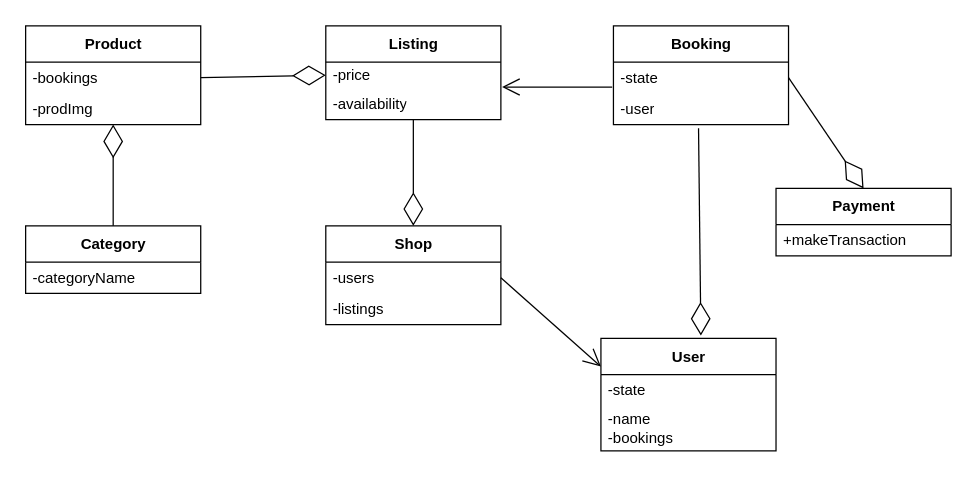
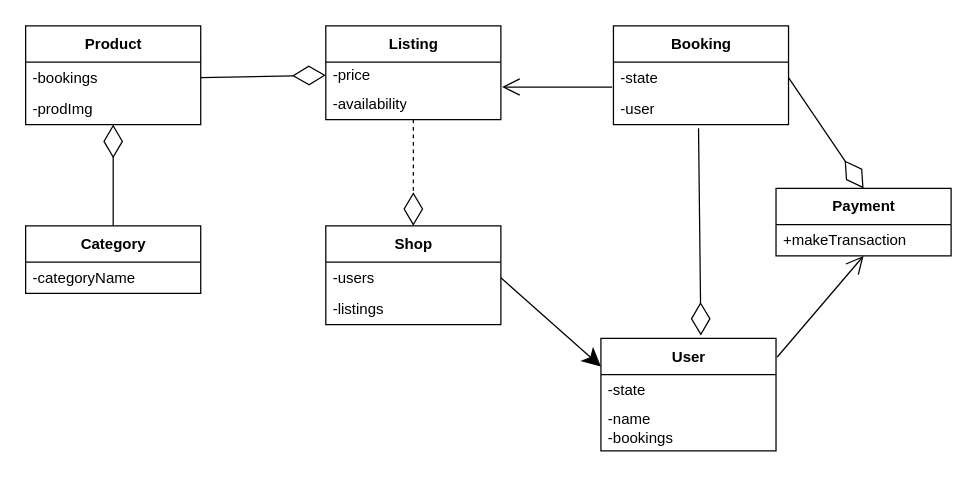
(413, 158) -> (413, 158)
none -> (819, 307)
(593, 360) -> (590, 357)
